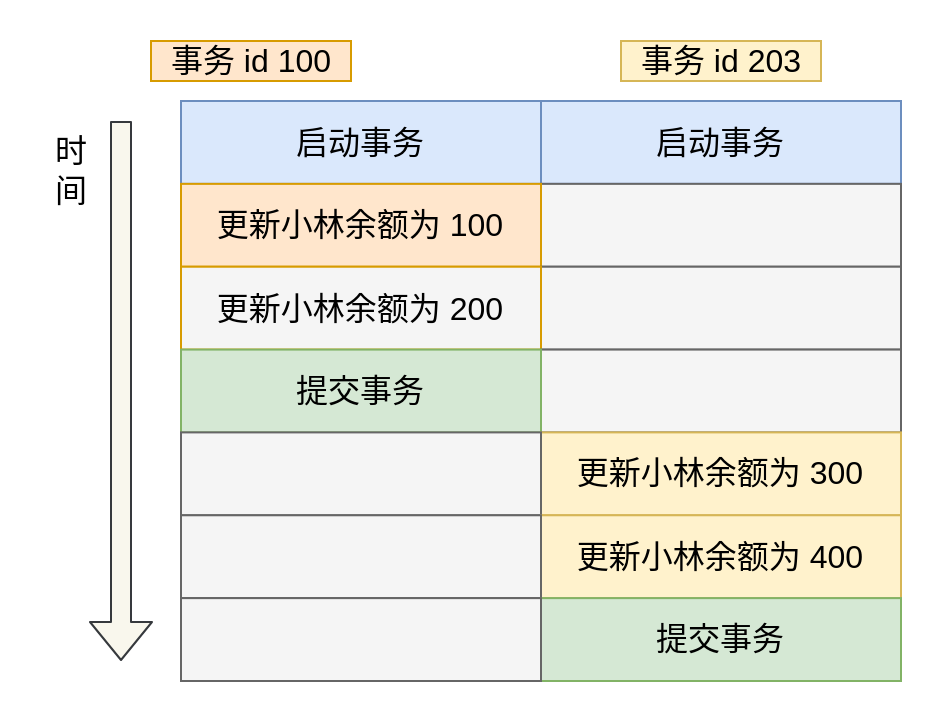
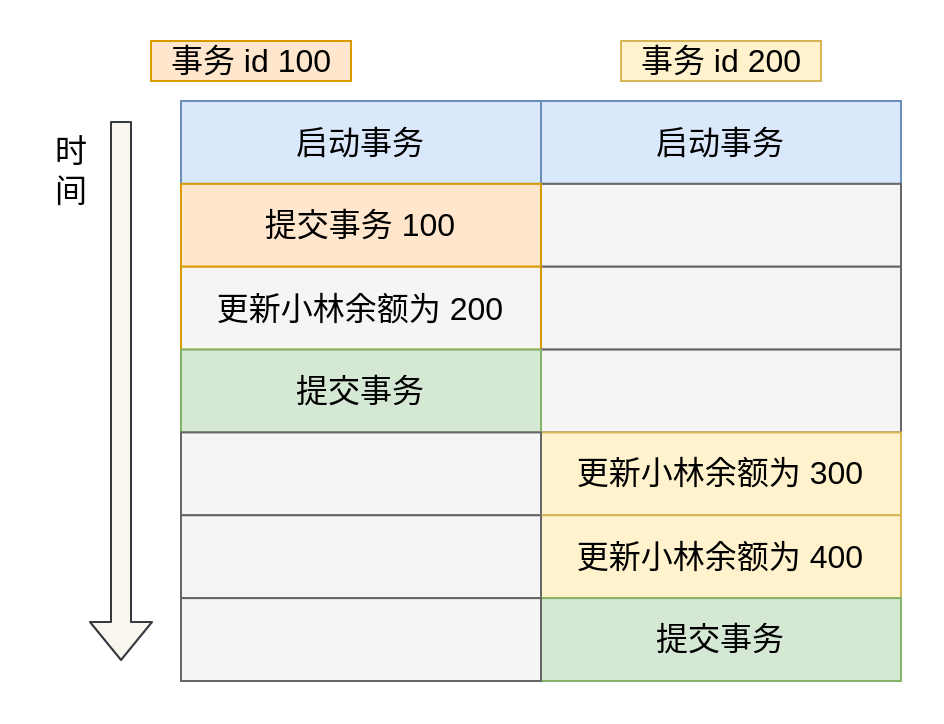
(722, 61) -> (722, 61)
(361, 225) -> (361, 225)
